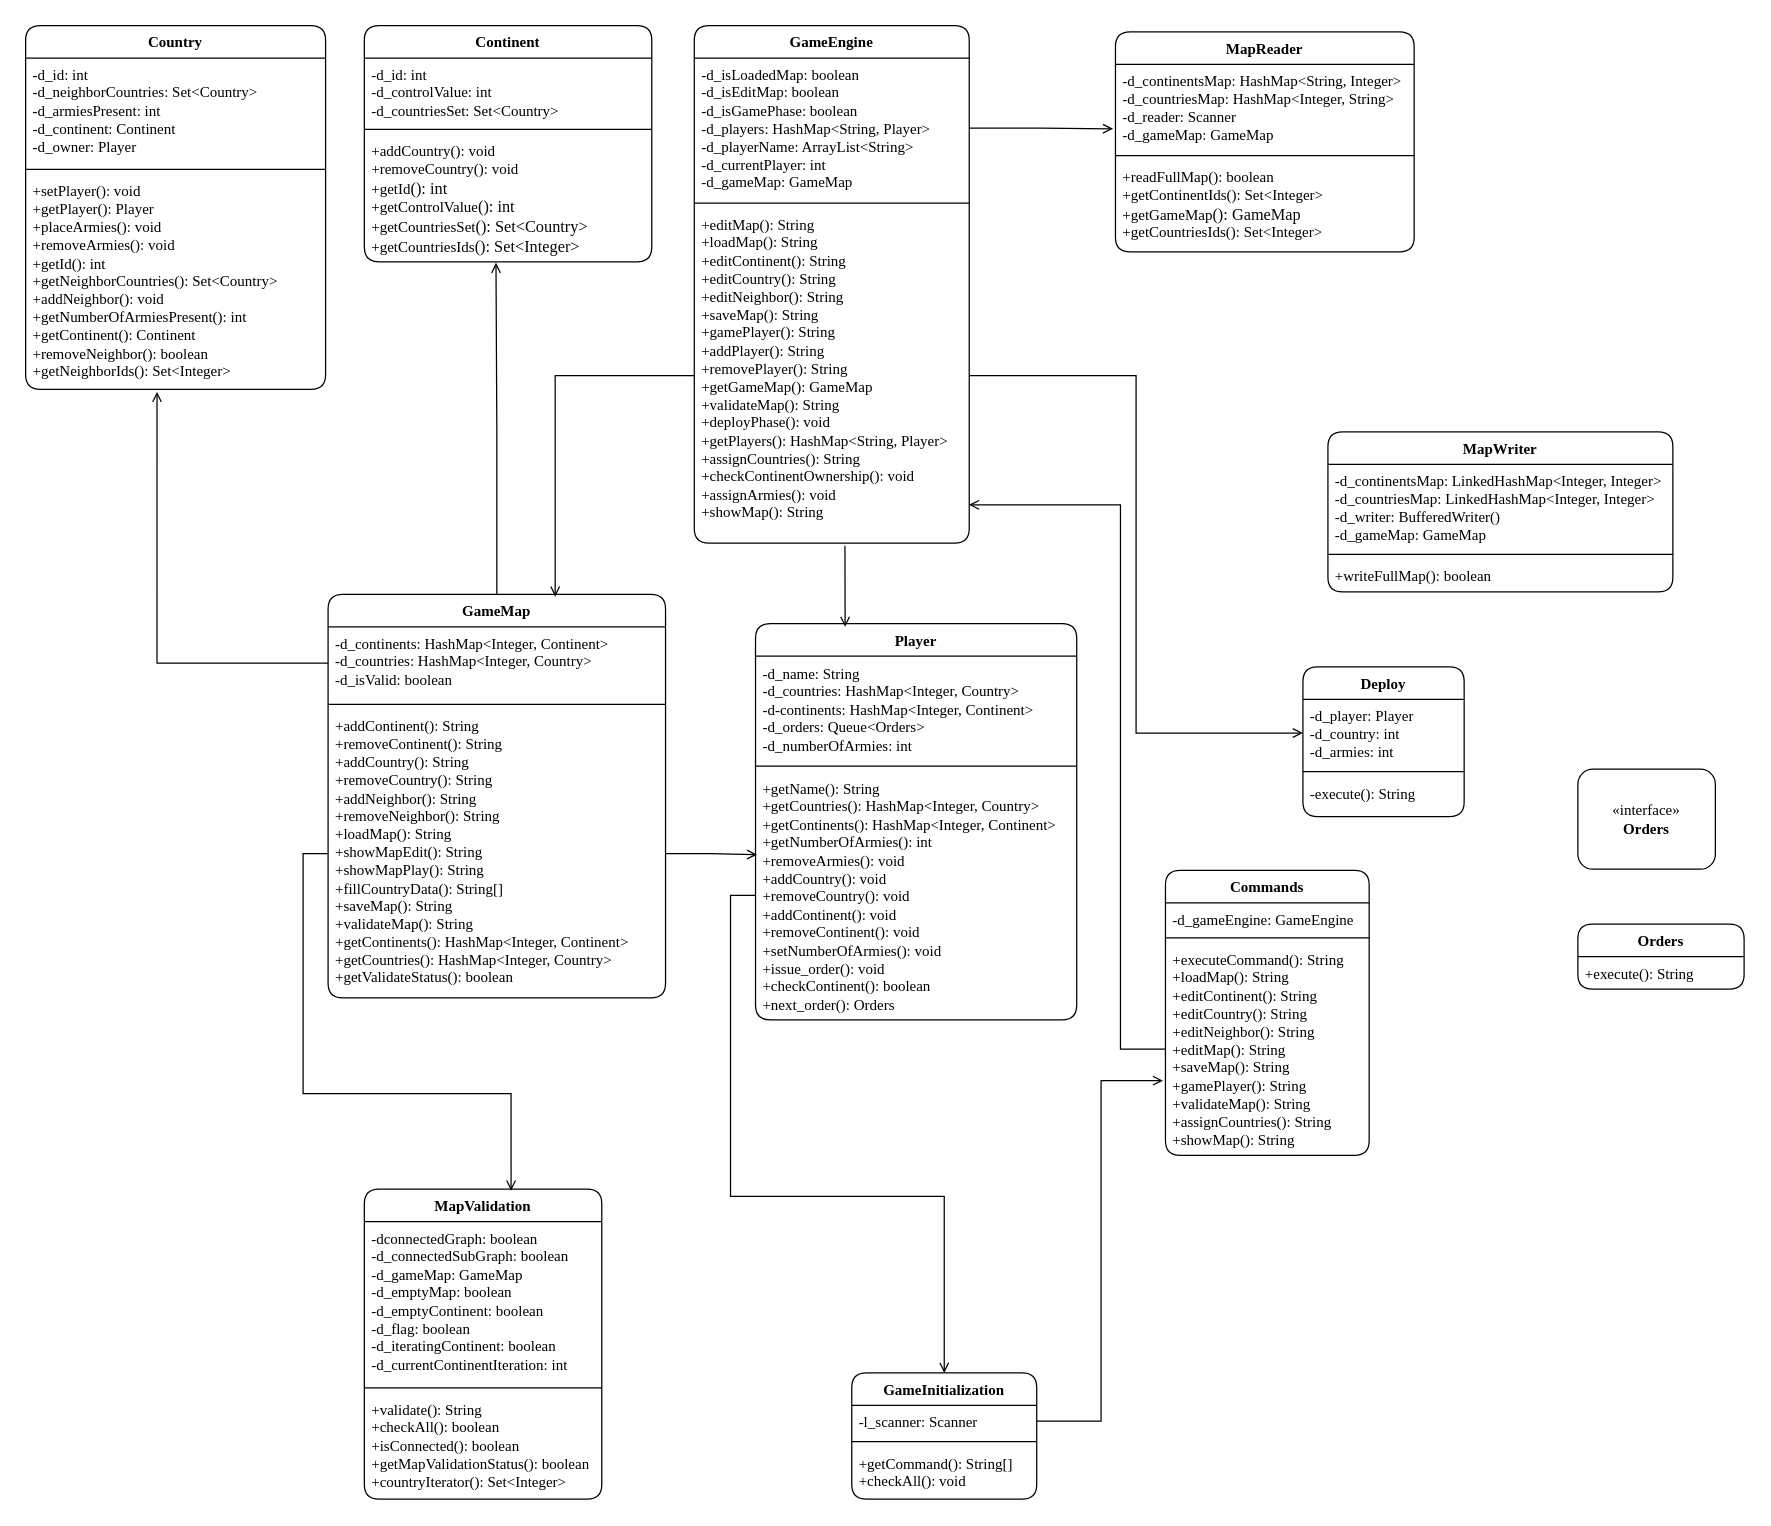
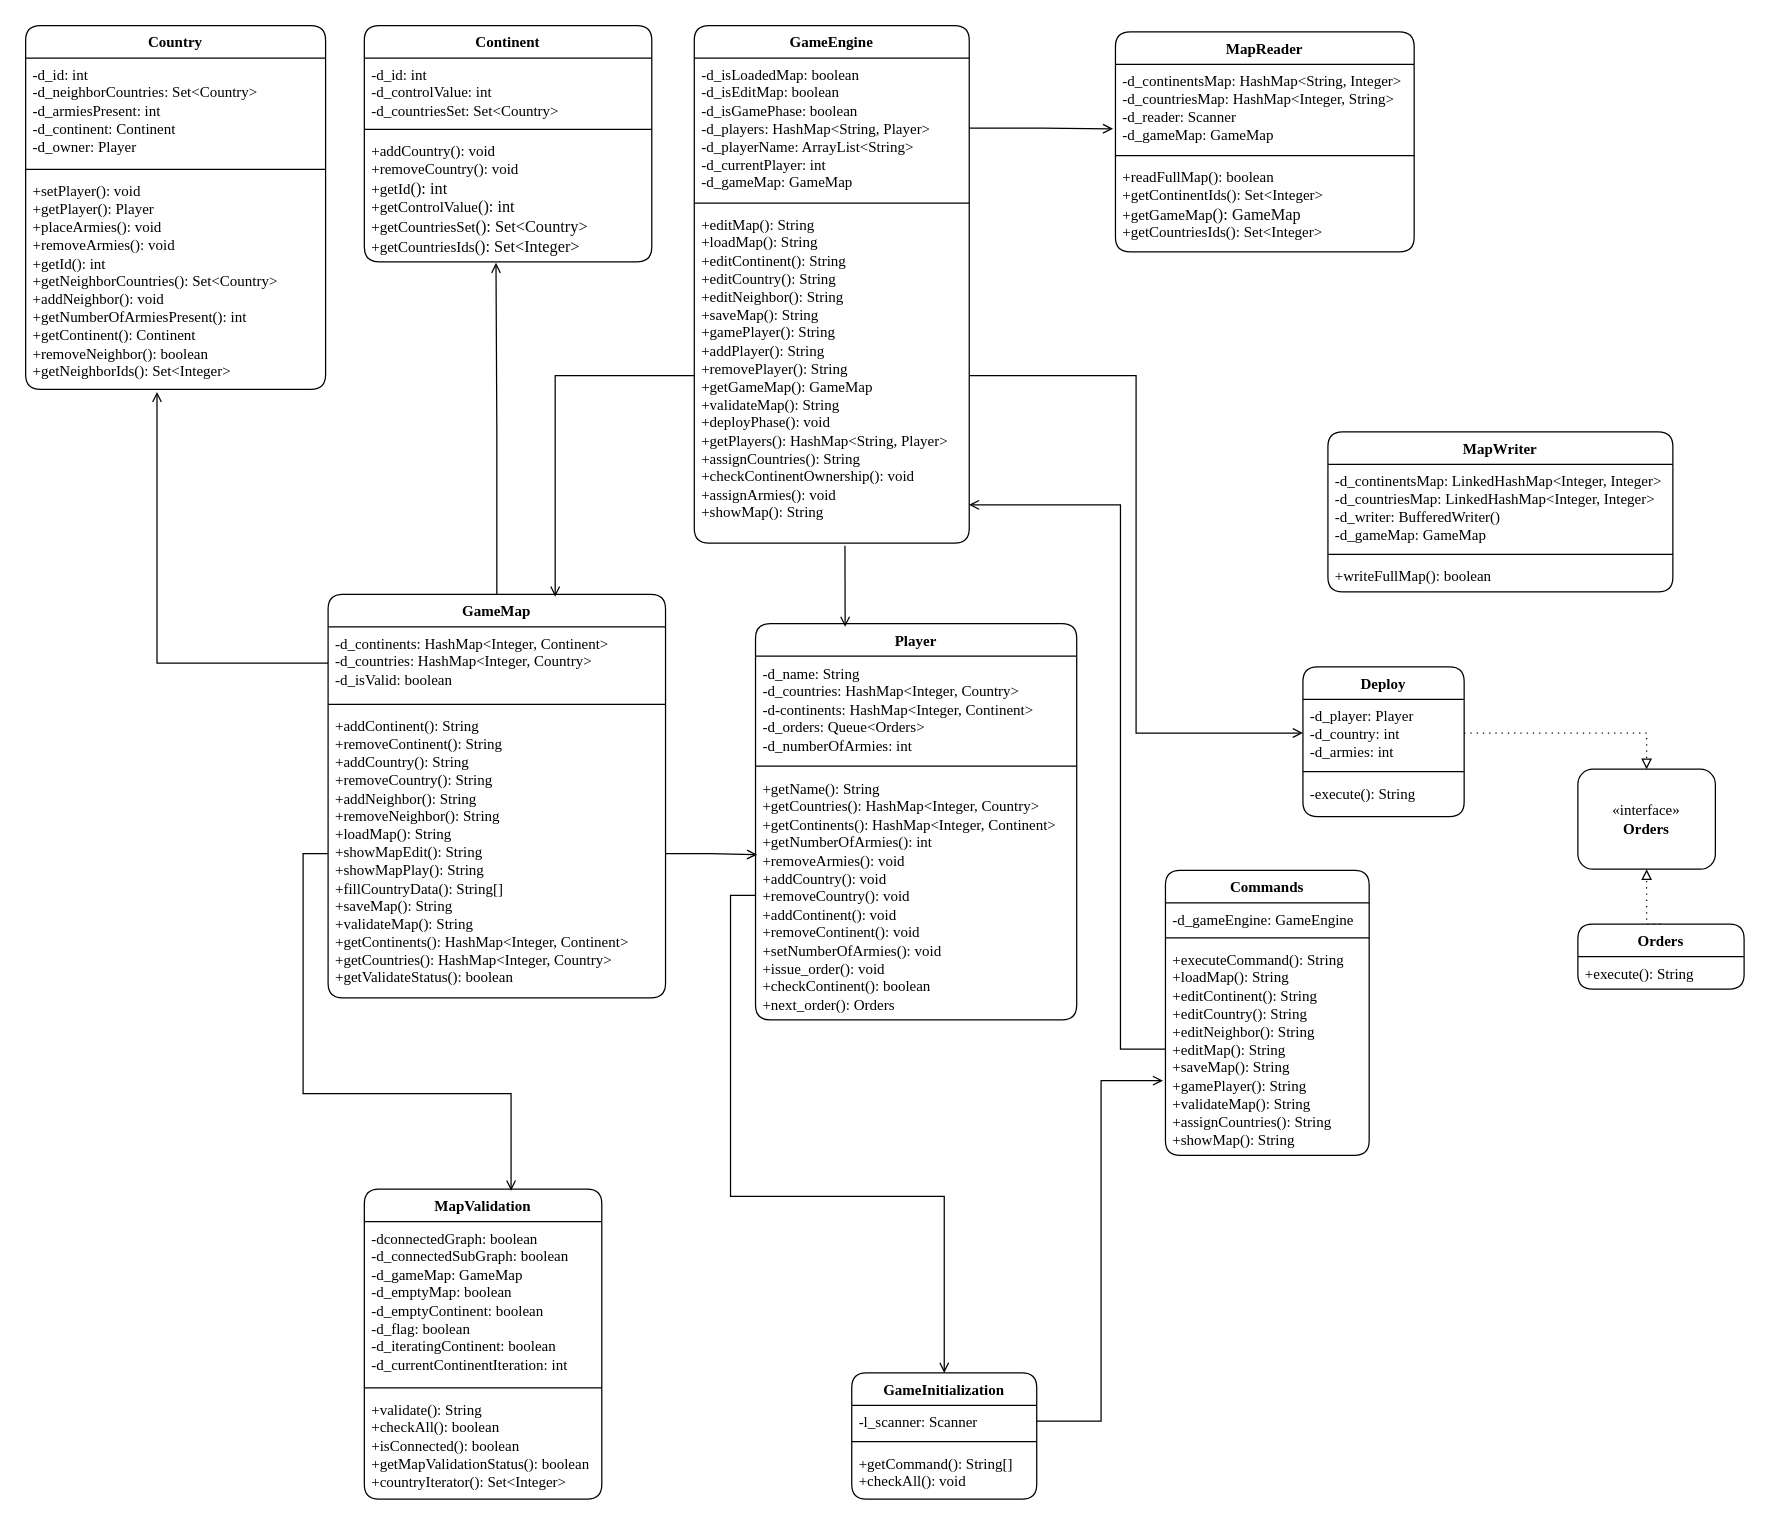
none -> (1647, 747)
none -> (1647, 901)
